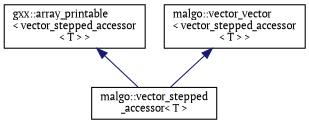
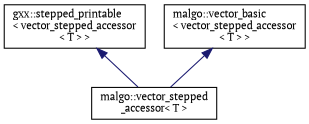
(75, 26) -> (75, 26)
(235, 26) -> (235, 26)
